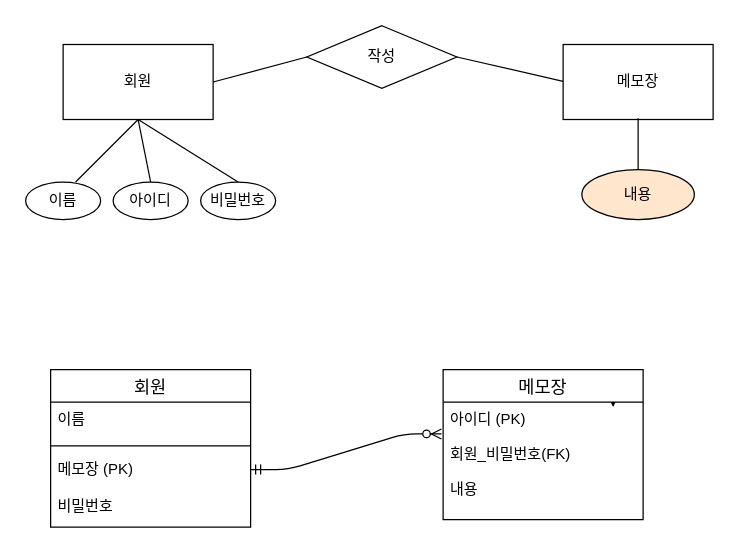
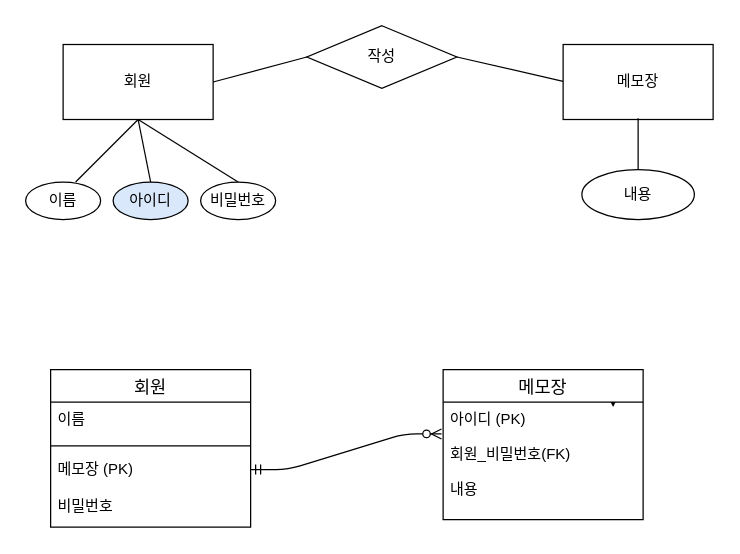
(638, 194) -> (638, 194)
(151, 201) -> (151, 201)
